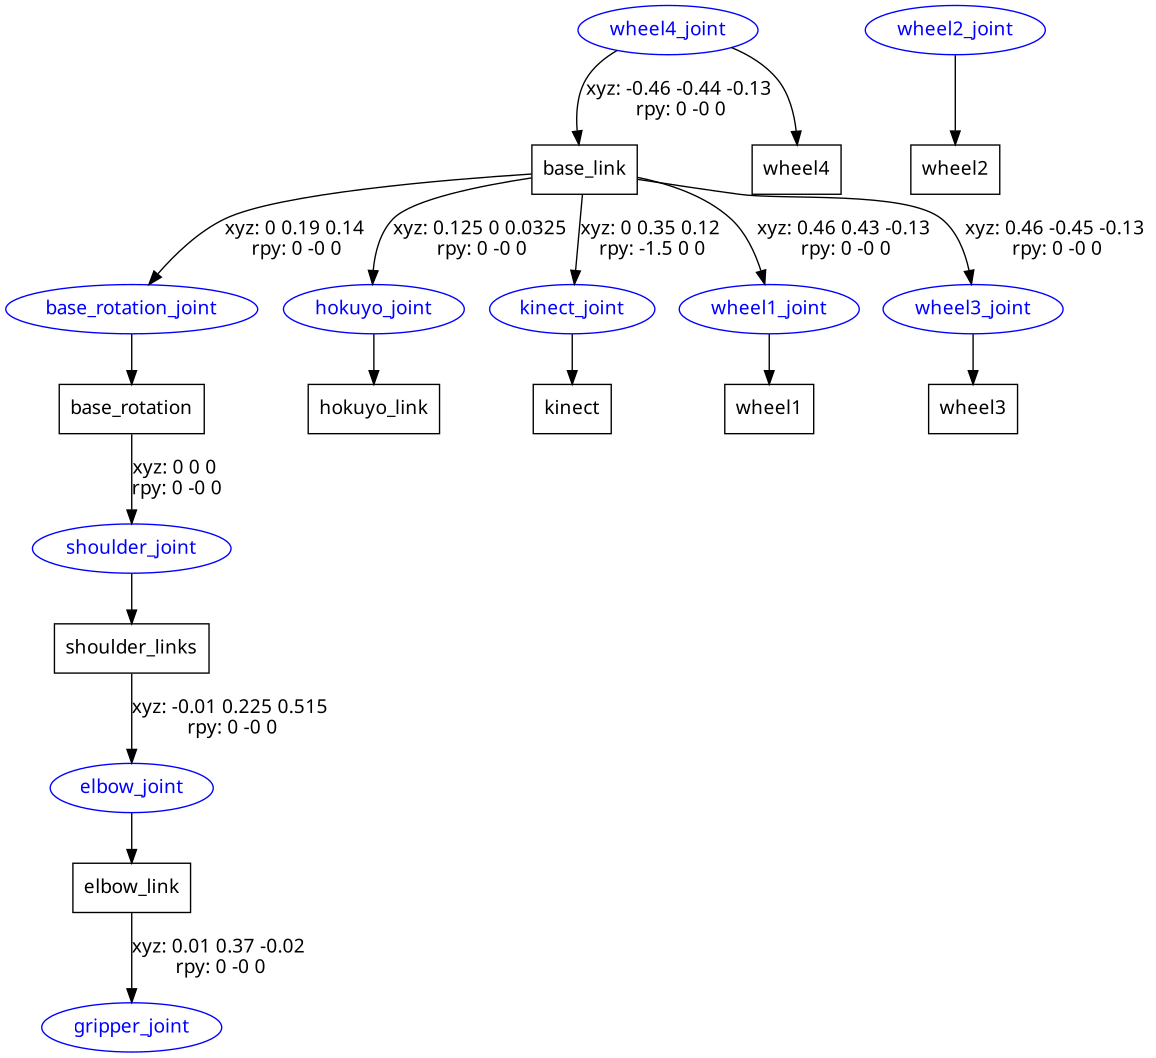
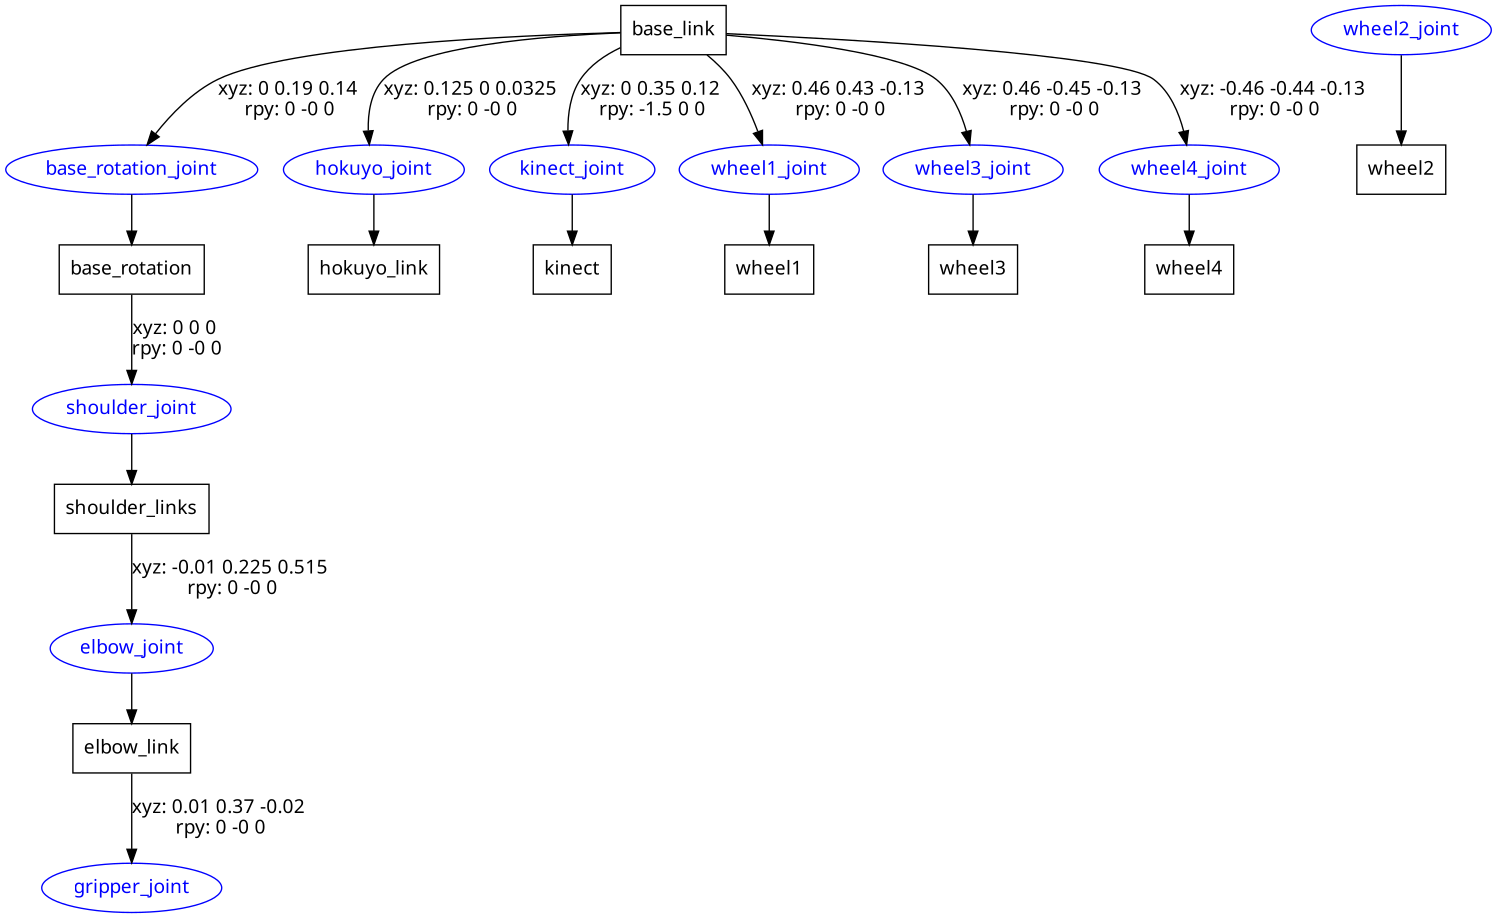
(584, 84) -> (972, 49)
